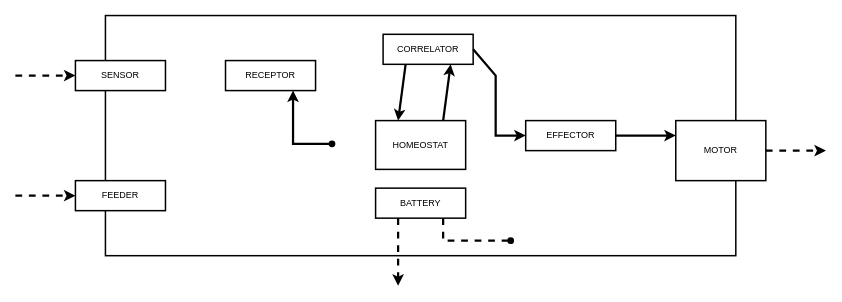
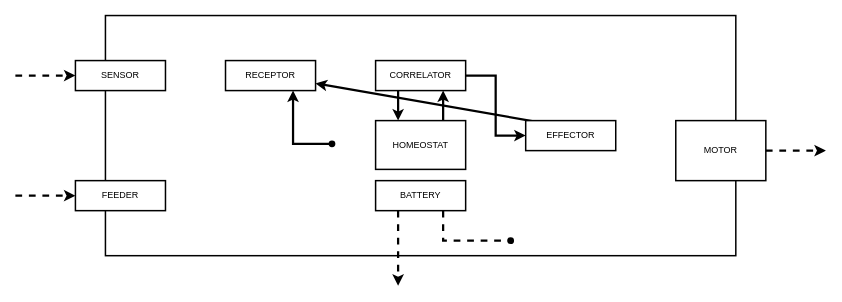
(428, 49) -> (420, 75)
(642, 135) -> (427, 103)
(420, 203) -> (420, 195)
